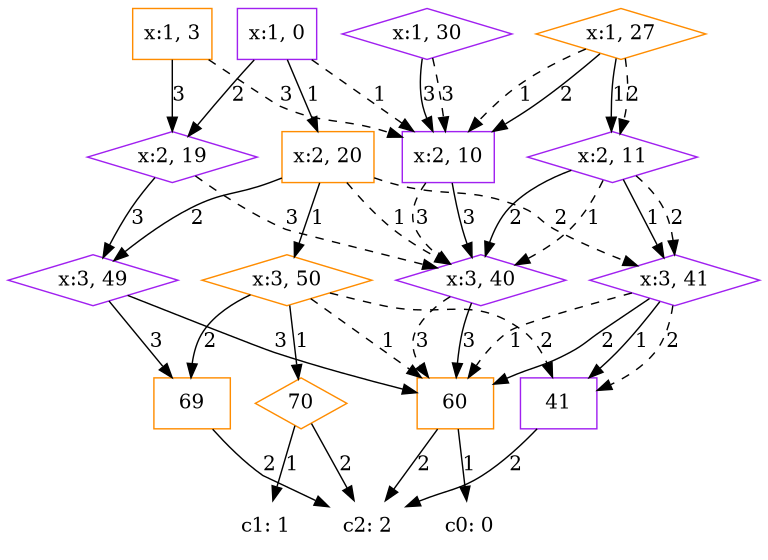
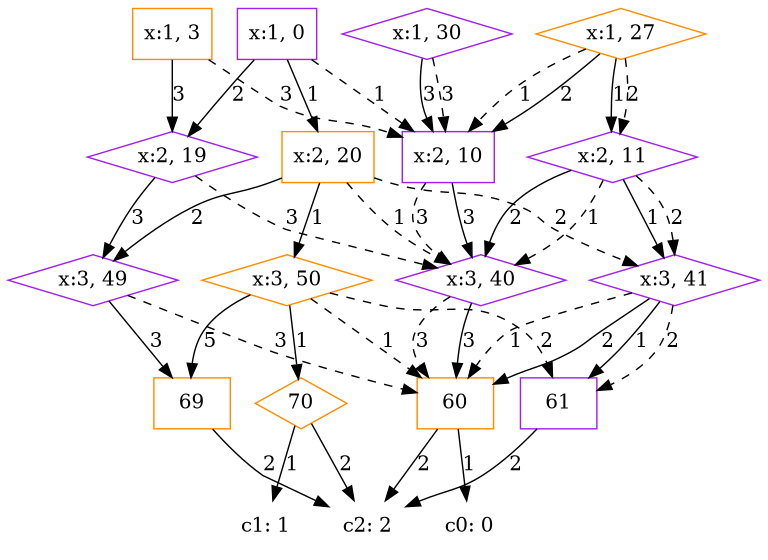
(211, 342) -> (211, 342)
(263, 348) -> (263, 348)
(559, 403) -> (559, 403)
